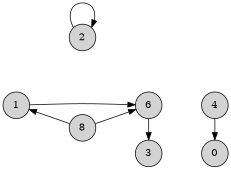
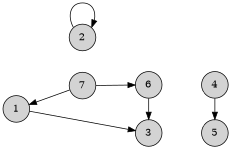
(79, 104) -> (79, 120)
(83, 128) -> (83, 86)
(215, 153) -> (215, 133)
